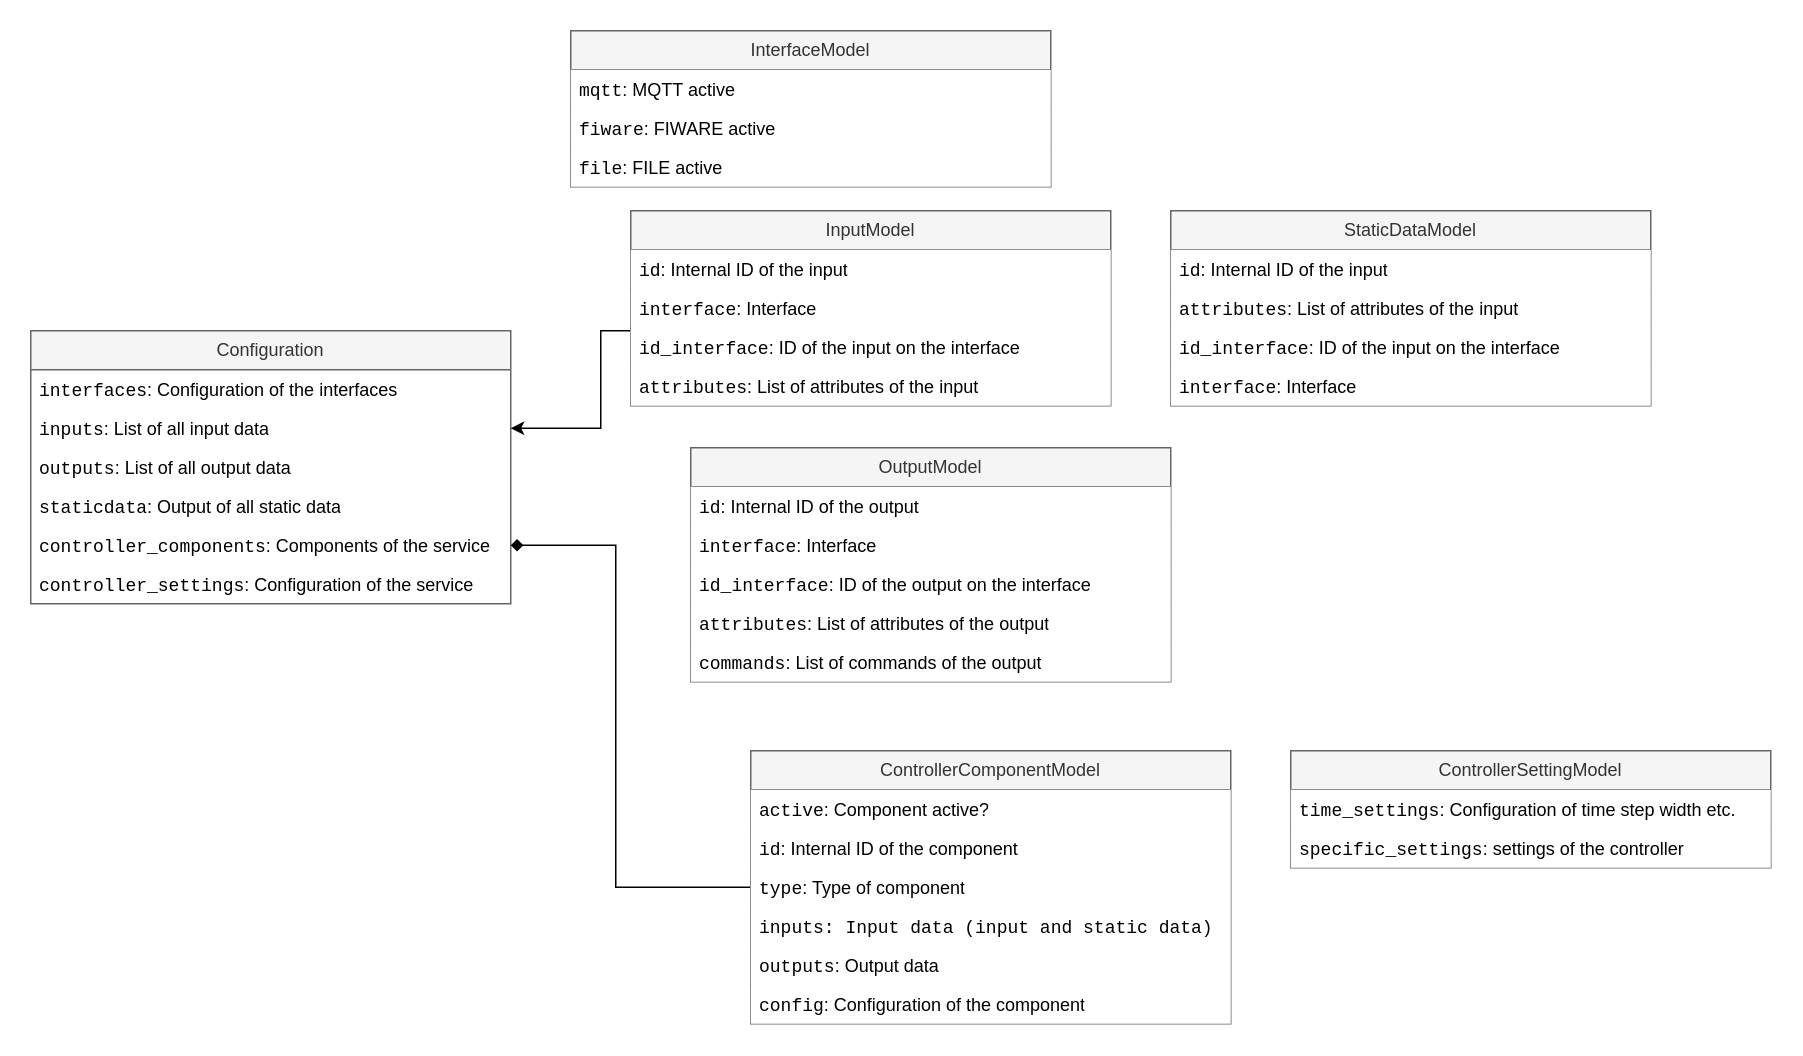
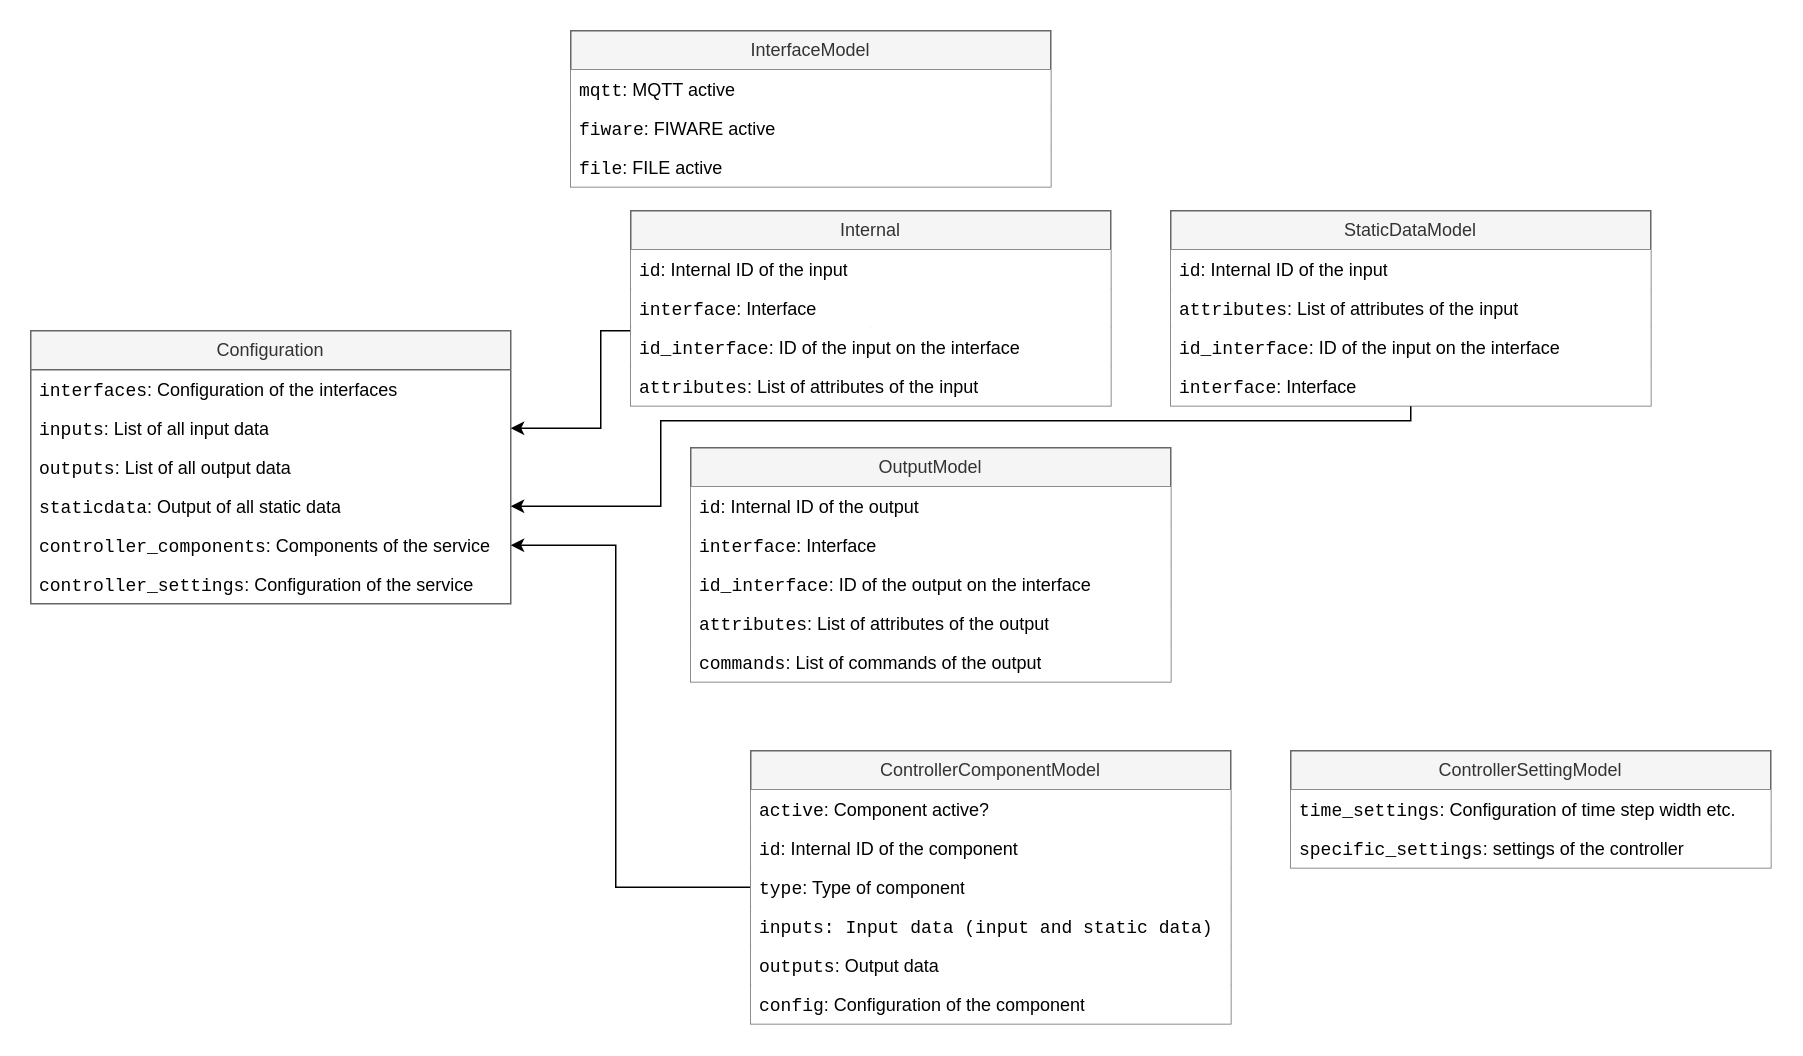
(871, 230) -> (871, 230)
none -> (930, 421)
(523, 545) -> (522, 545)
